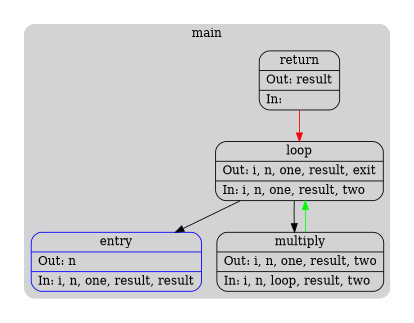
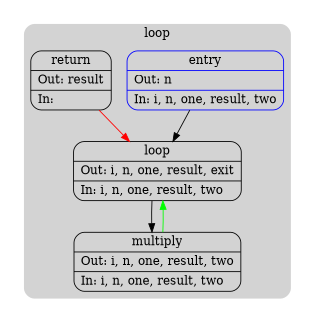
(207, 34) -> (157, 34)
(212, 215) -> (183, 122)
(116, 281) -> (205, 100)
(297, 281) -> (152, 281)
